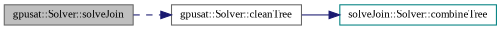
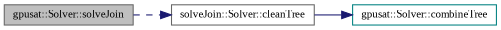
(236, 15) -> (243, 15)
(418, 15) -> (425, 15)
